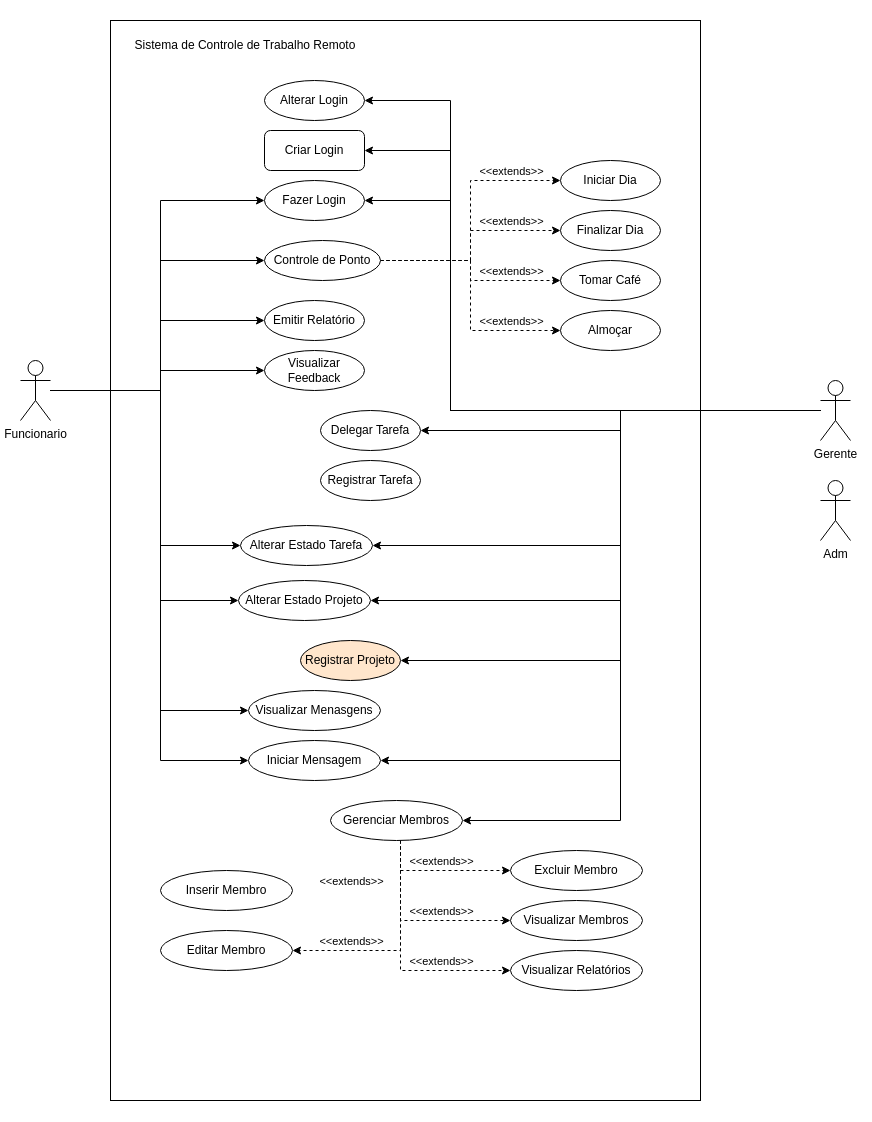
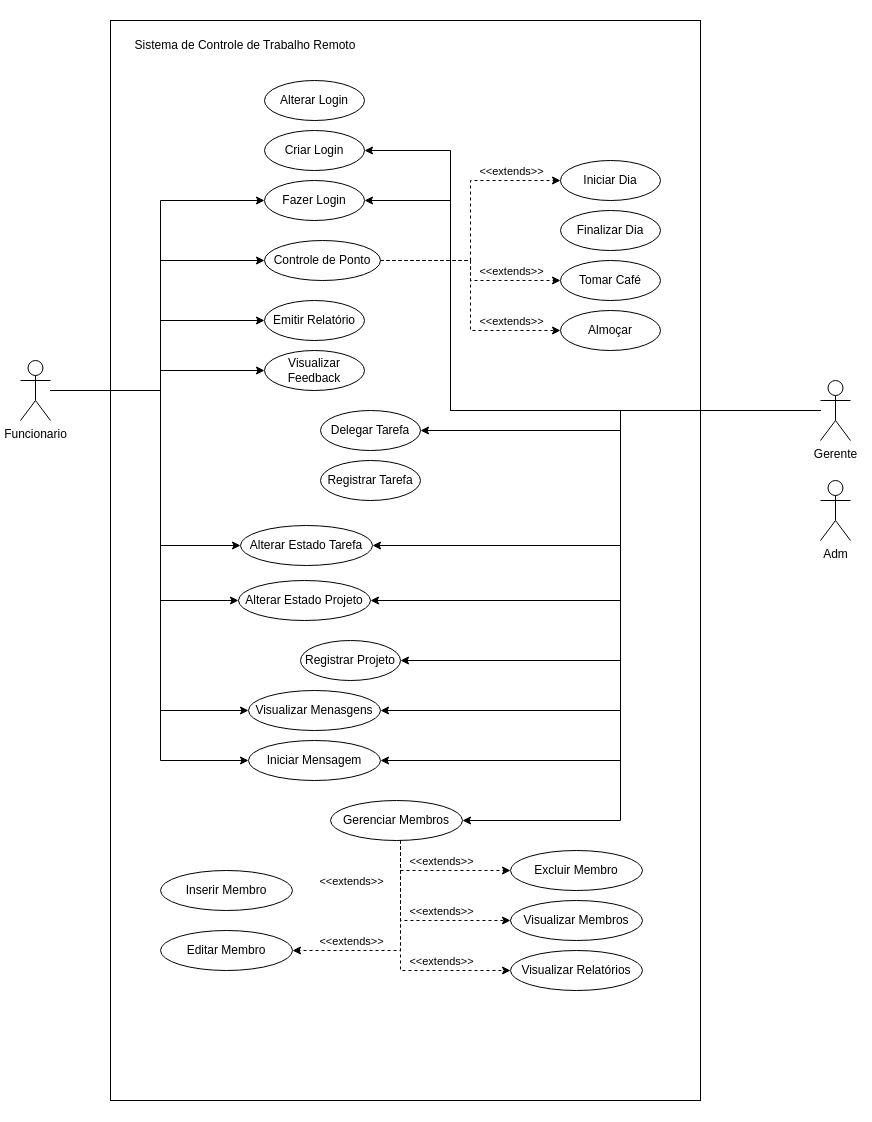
(435, 101) -> none
(315, 151) -> (315, 151)
(513, 231) -> none
(351, 661) -> (351, 661)
none -> (503, 711)
